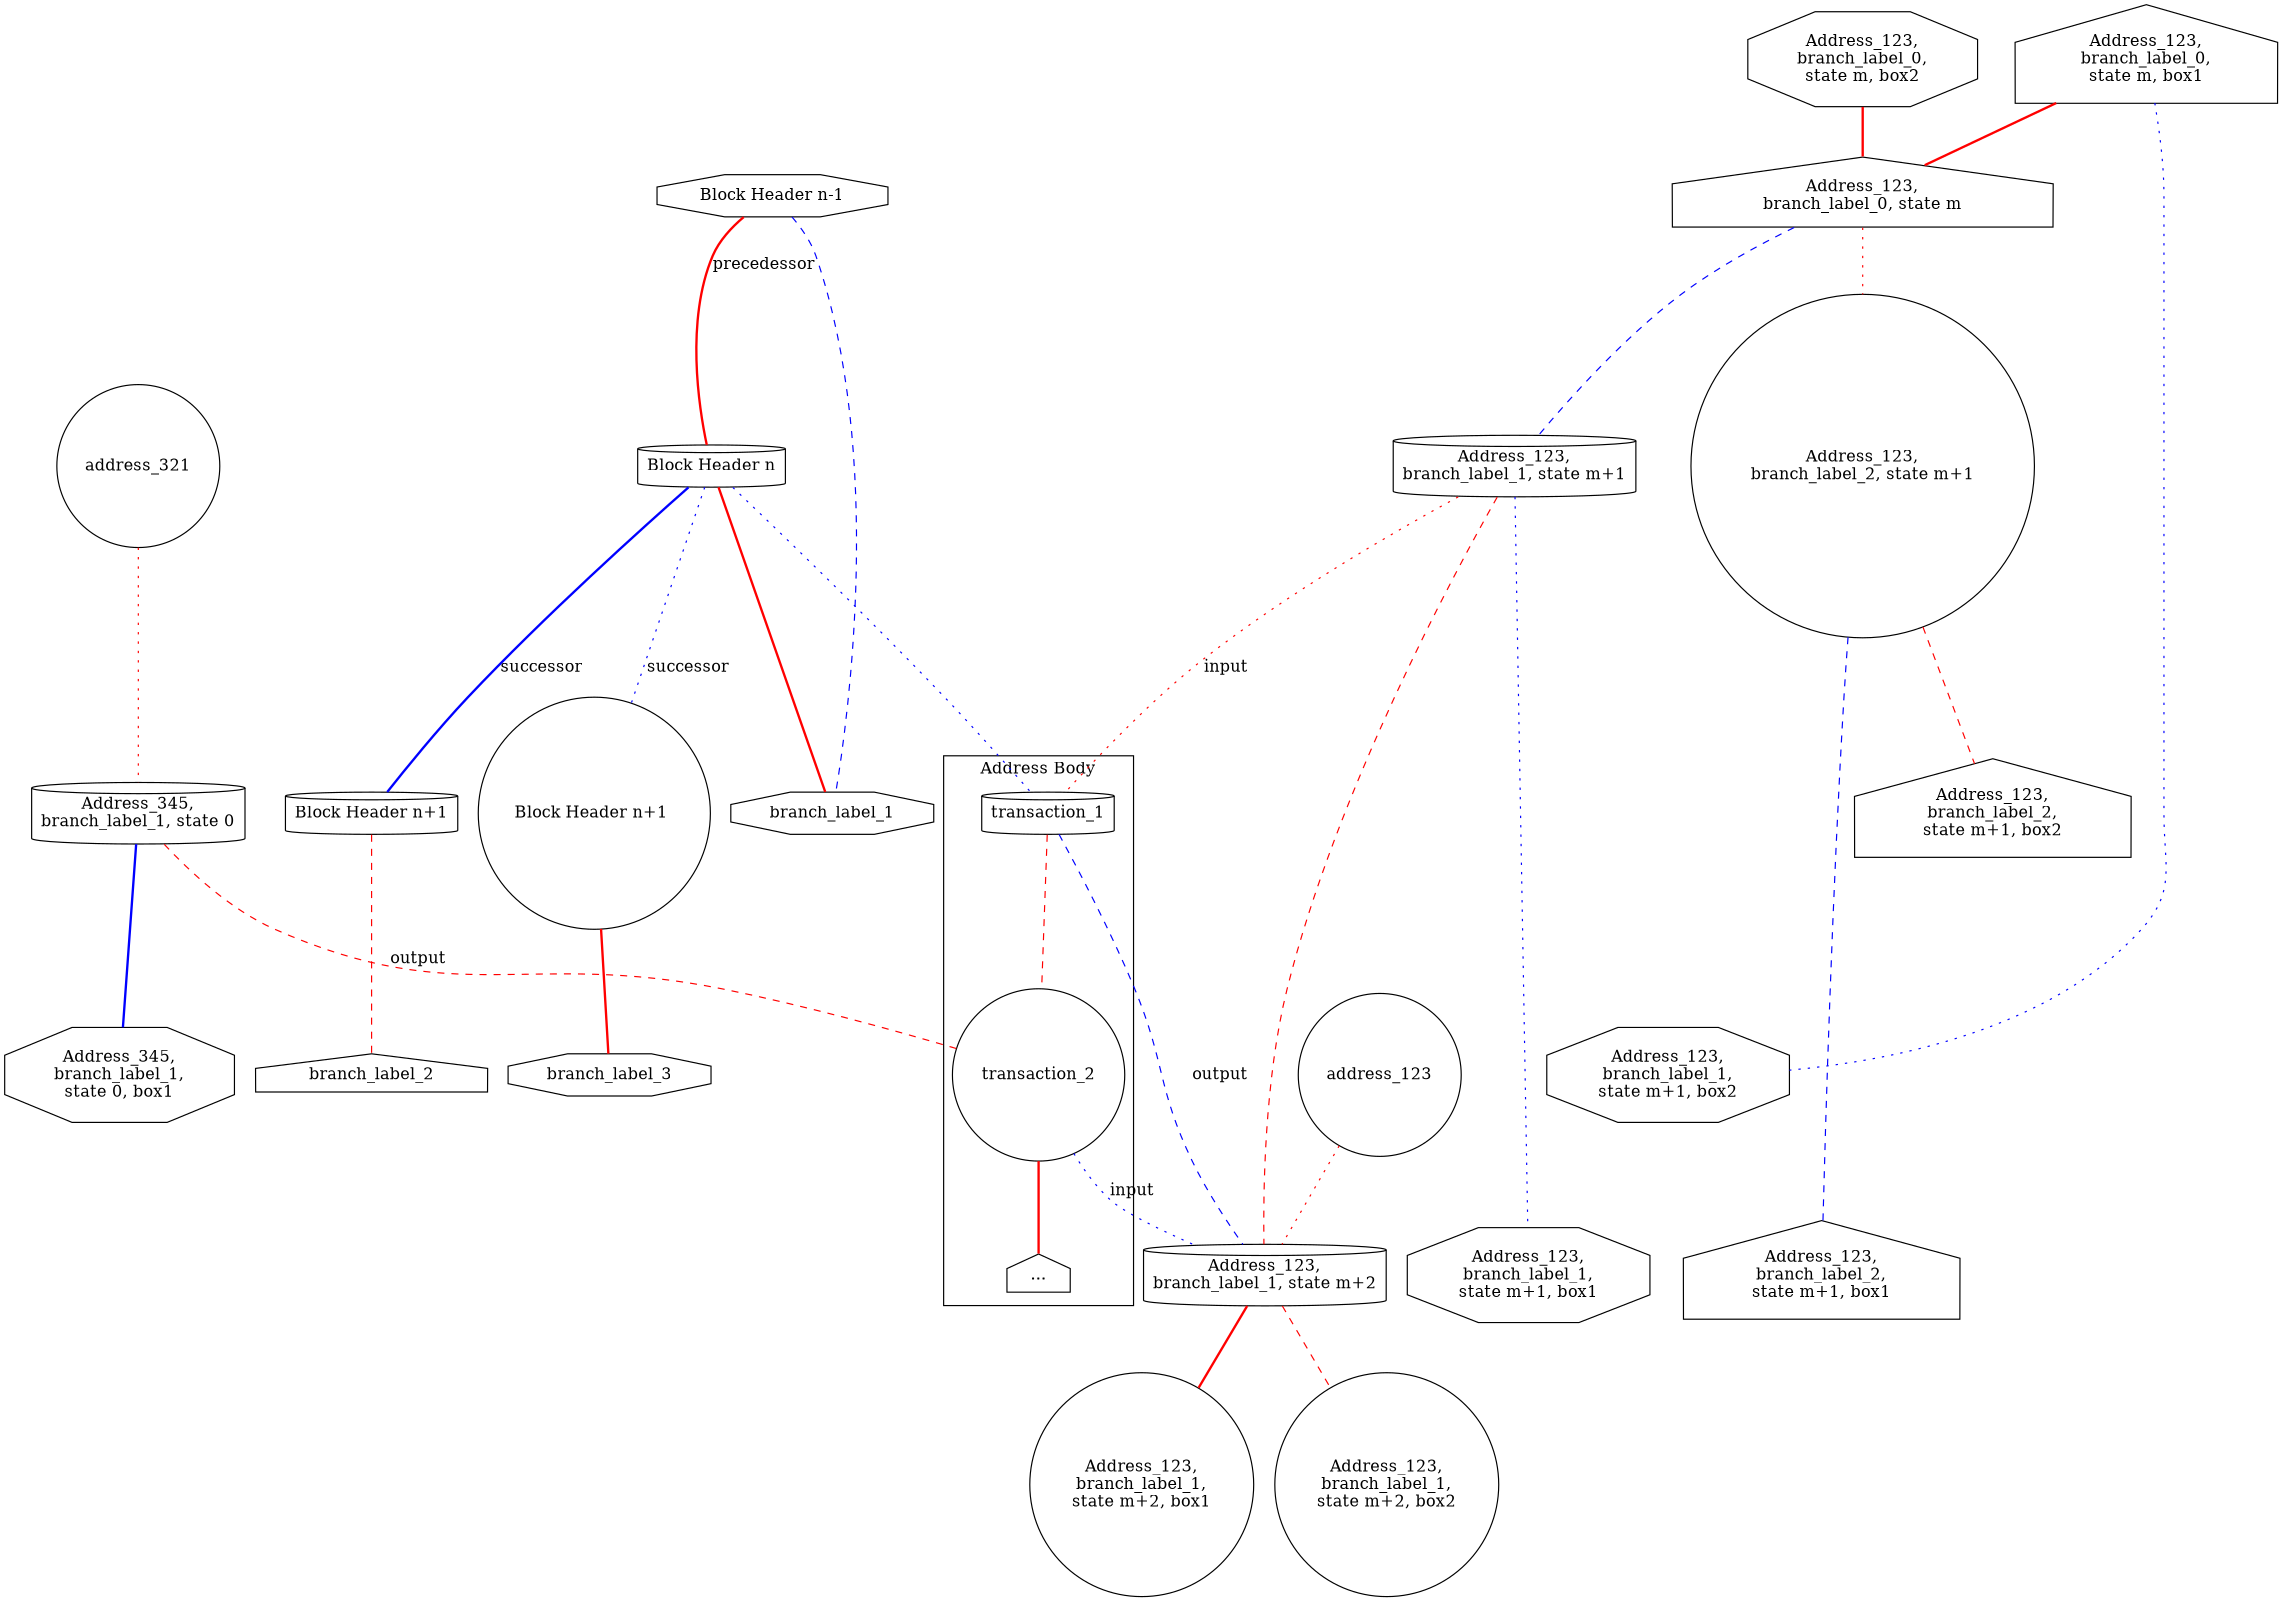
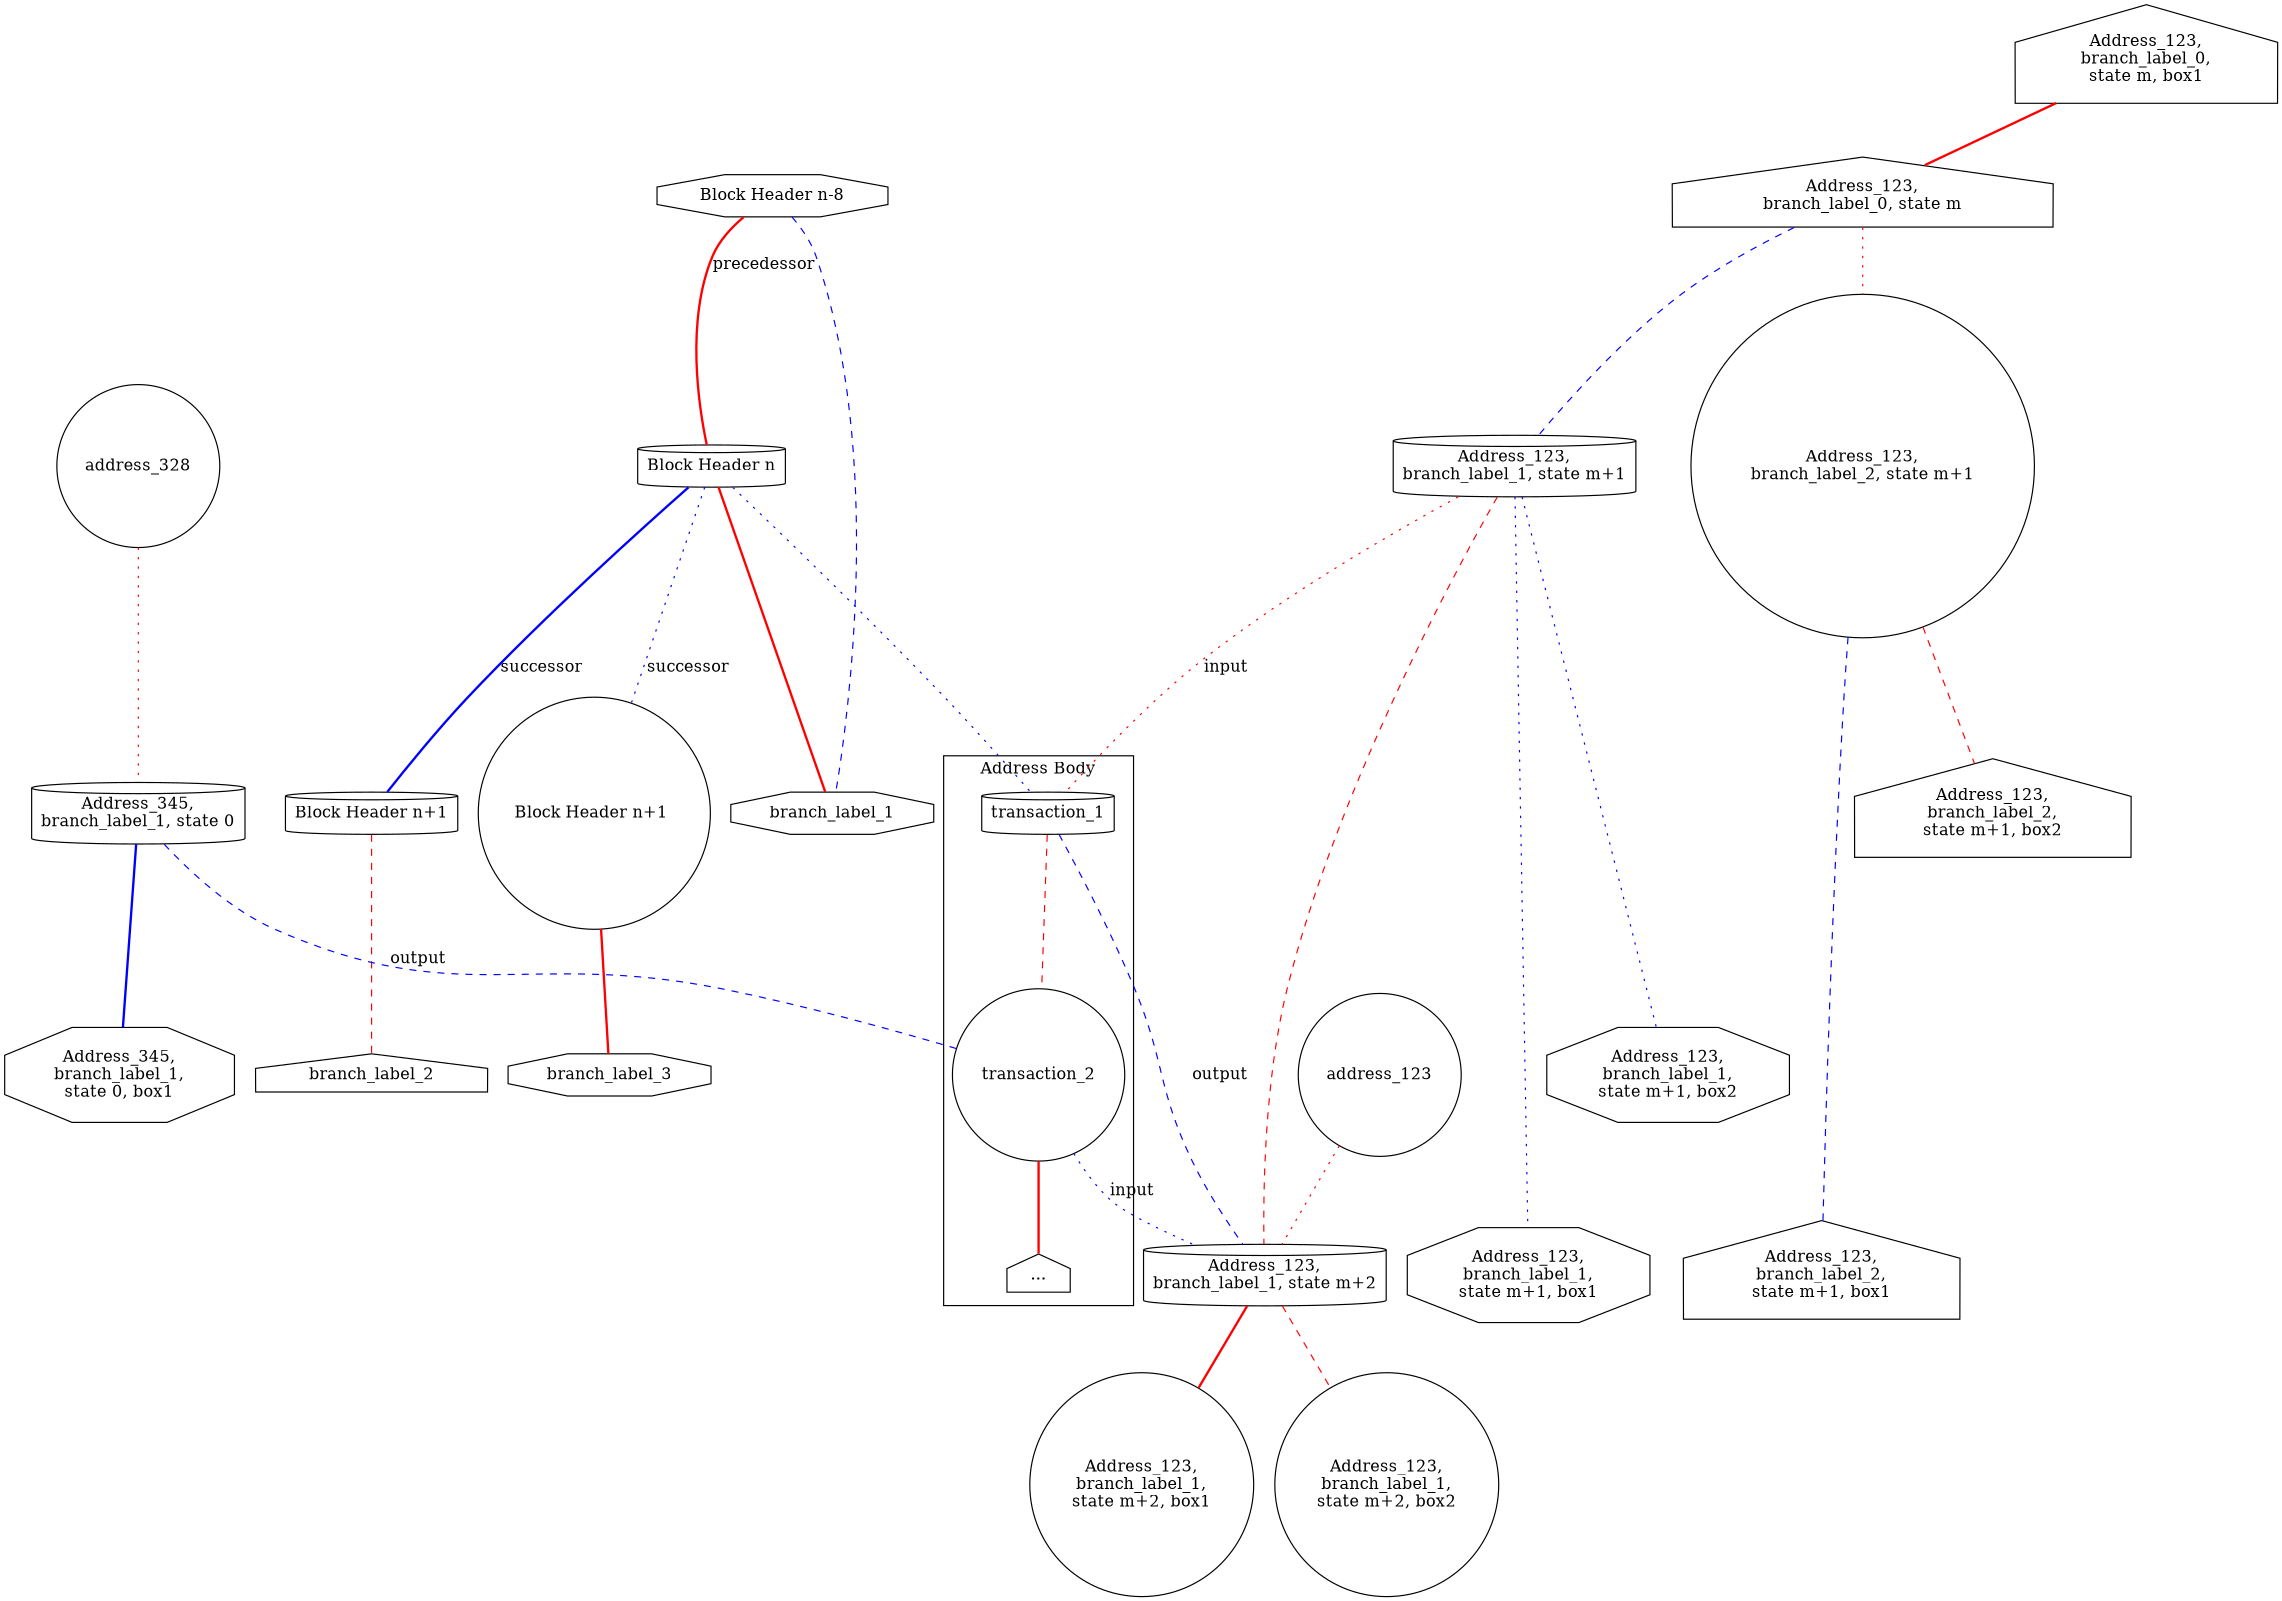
(1863, 59) -> none
(772, 196) -> (772, 196)
(138, 466) -> (138, 466)
(2164, 713) -> (1589, 762)
(546, 974) -> (546, 974)
